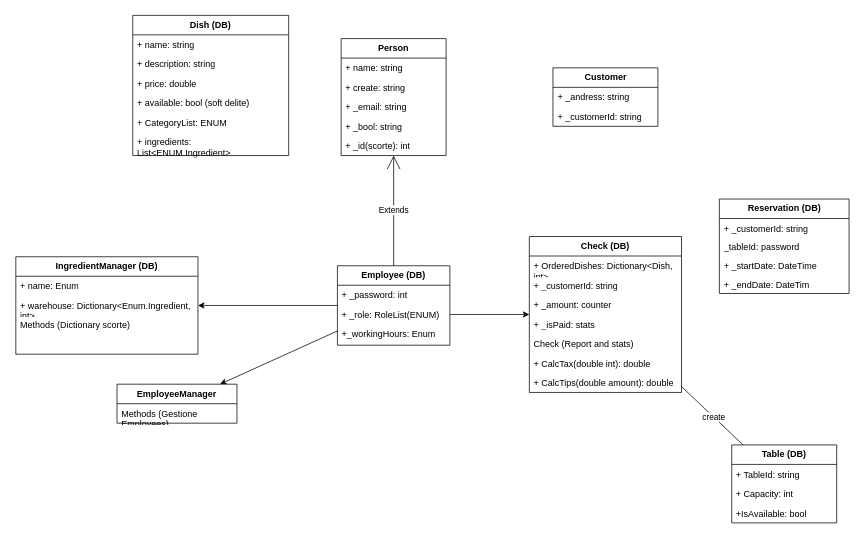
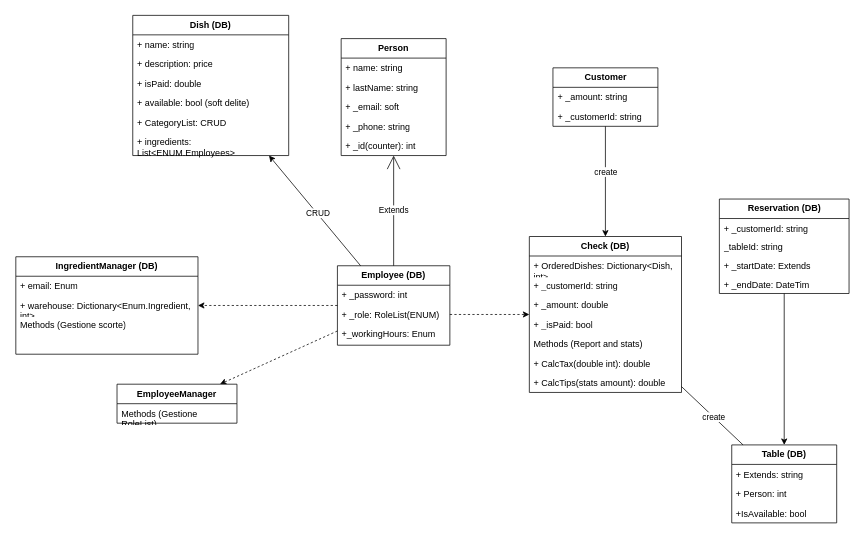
(183, 65) -> (180, 65)
(169, 85) -> (170, 85)
(381, 88) -> (385, 88)
(598, 98) -> (596, 98)
(379, 108) -> (375, 108)
(183, 124) -> (183, 124)
(377, 127) -> (381, 127)
(385, 147) -> (387, 147)
(211, 148) -> (211, 148)
none -> (605, 179)
none -> (315, 211)
(766, 248) -> (760, 248)
(775, 267) -> (774, 267)
(47, 287) -> (47, 287)
(270, 306) -> (270, 306)
(575, 306) -> (572, 306)
(486, 315) -> (486, 315)
(568, 325) -> (564, 325)
(83, 326) -> (79, 326)
(591, 345) -> (596, 345)
(281, 357) -> (281, 357)
none -> (784, 367)
(606, 389) -> (606, 389)
(177, 420) -> (177, 420)
(773, 475) -> (774, 475)
(768, 495) -> (764, 495)
